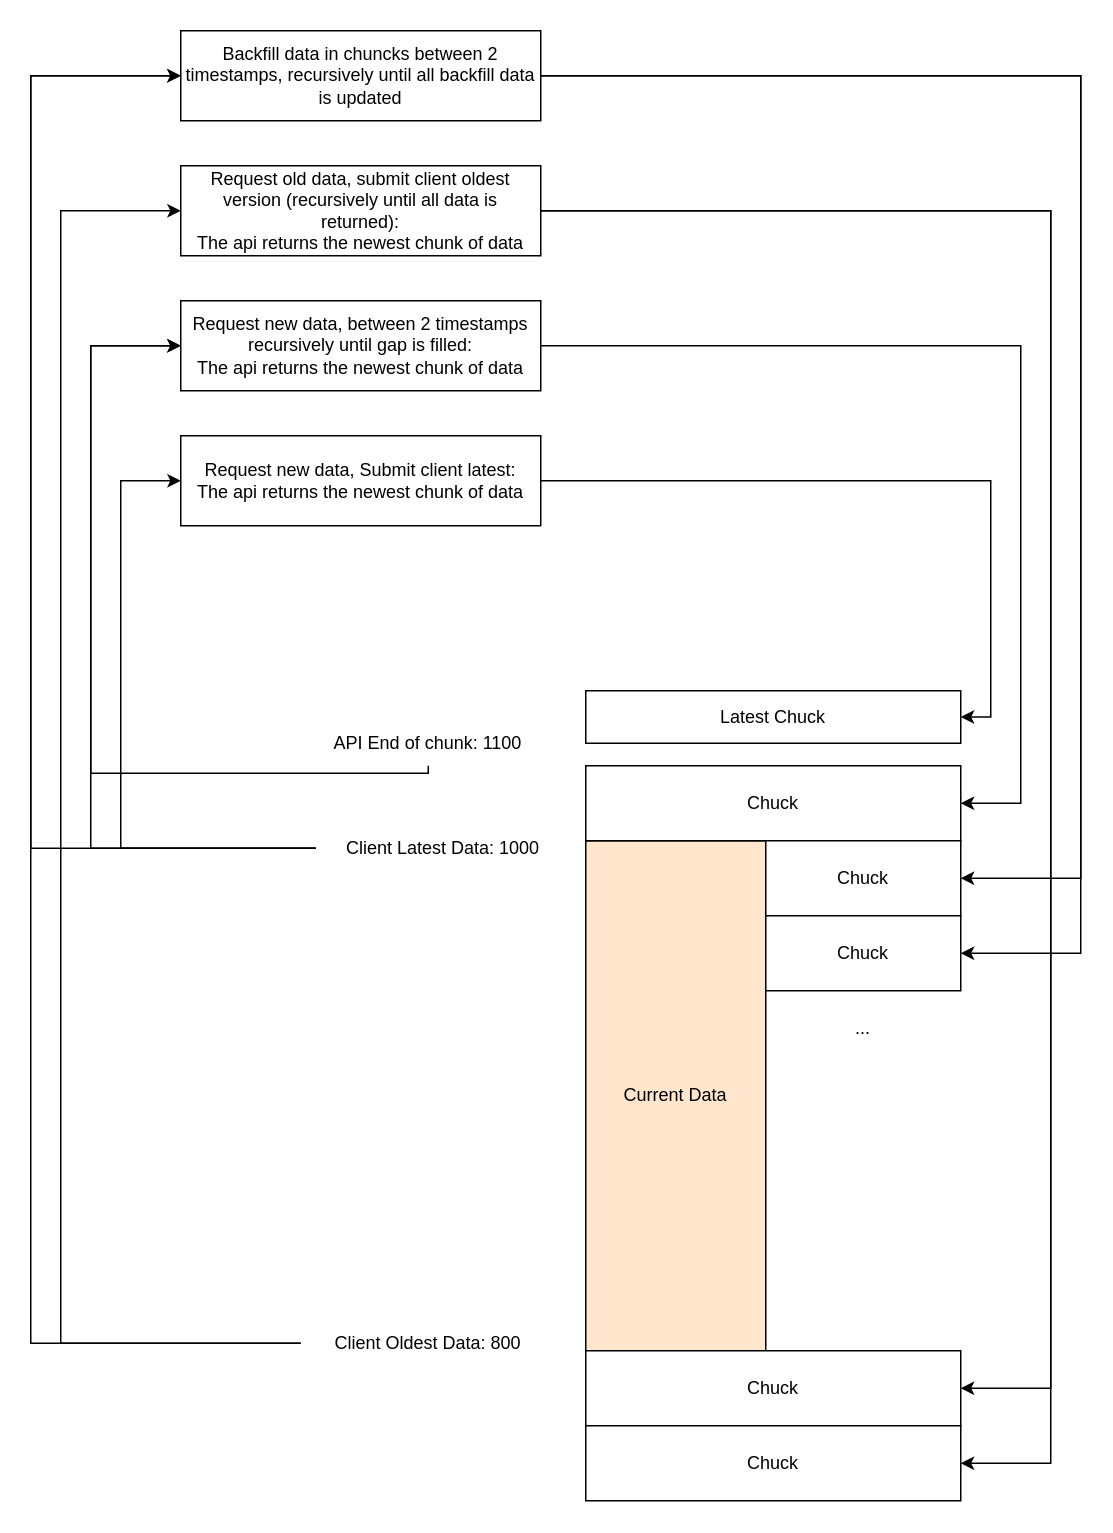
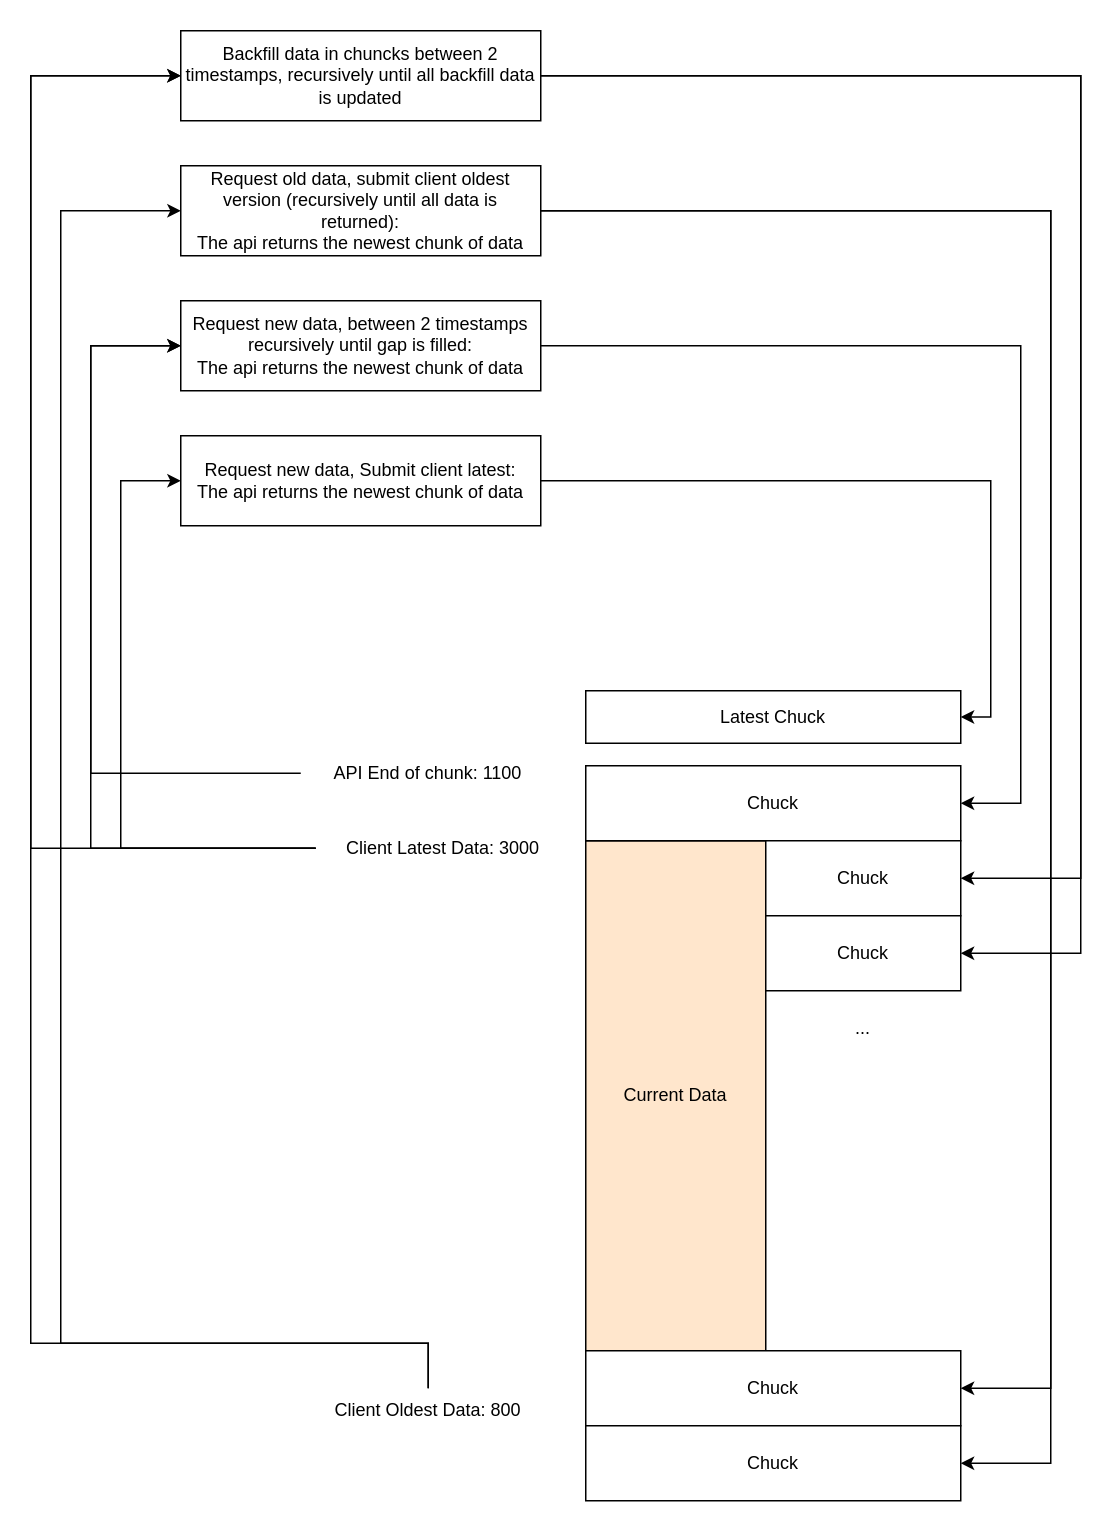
(428, 743) -> (428, 773)
(443, 848) -> (443, 848)
(428, 1343) -> (428, 1411)
